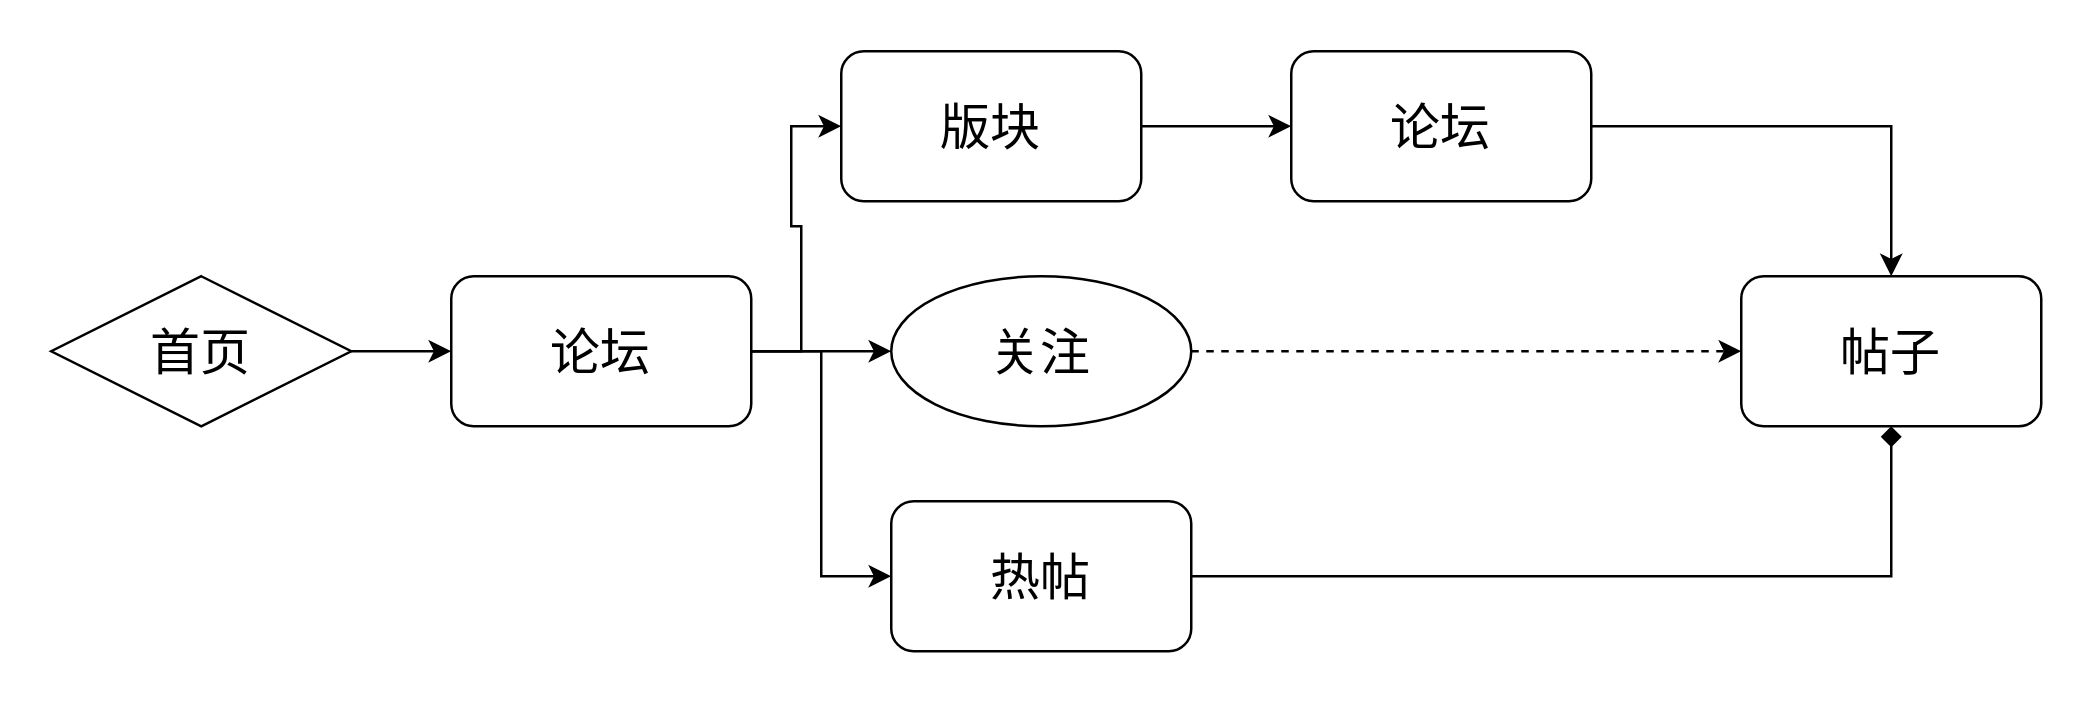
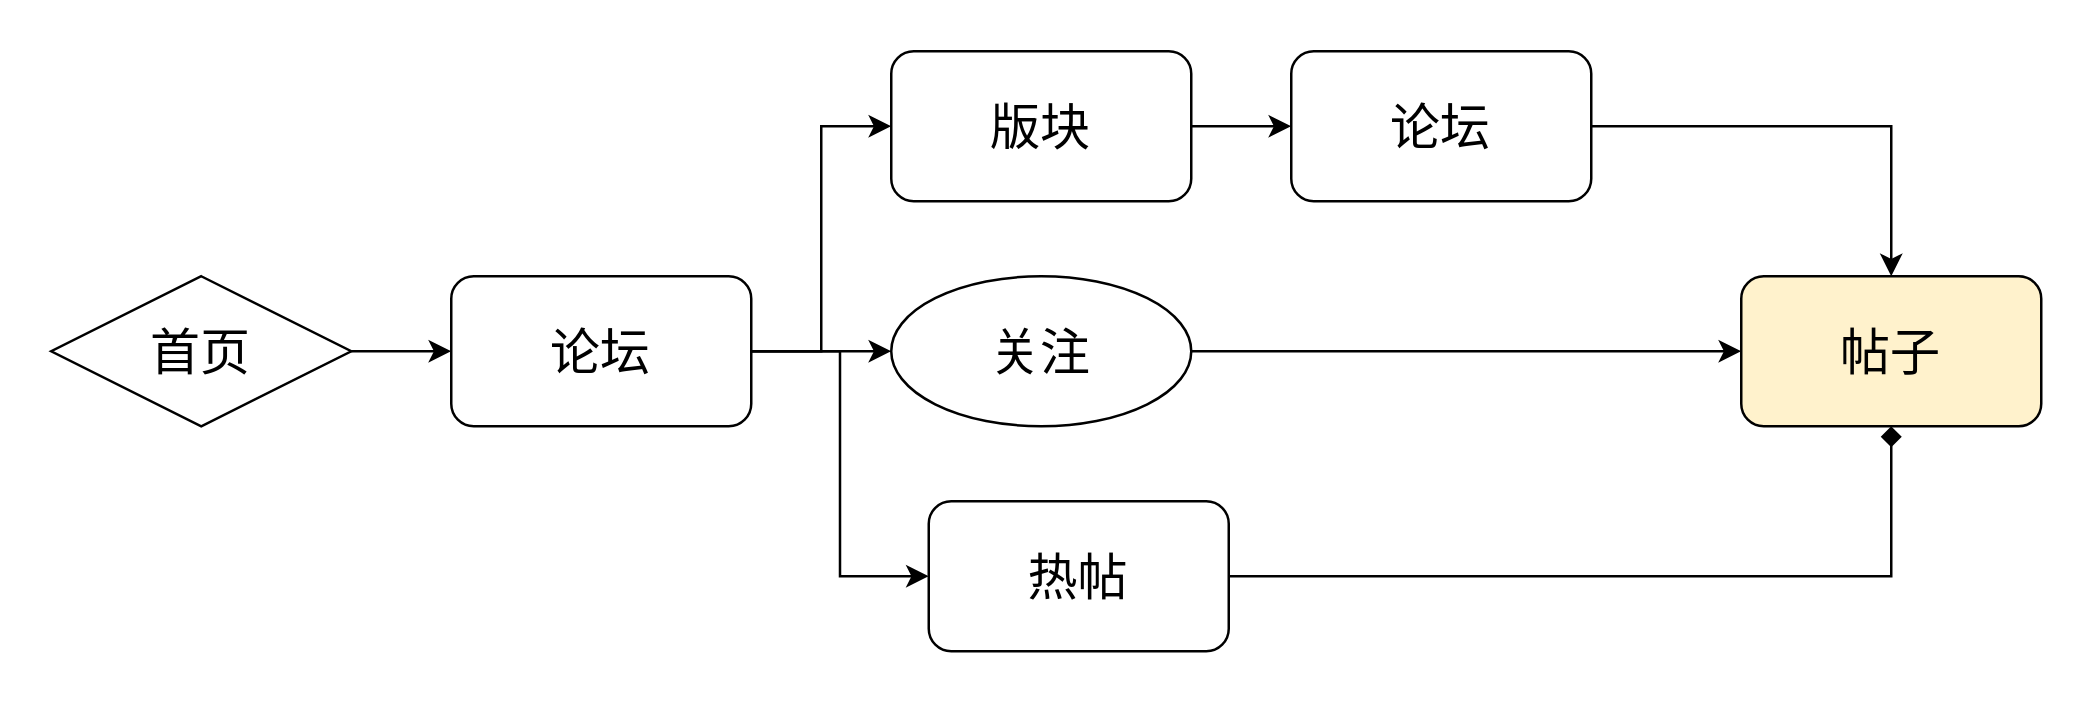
(991, 126) -> (1041, 126)
(1457, 351) -> (1457, 351)
(1891, 351) -> (1891, 351)
(1041, 576) -> (1079, 576)
